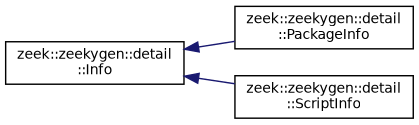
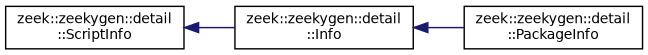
(217, 81) -> (217, 28)
